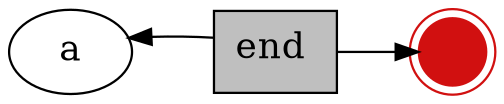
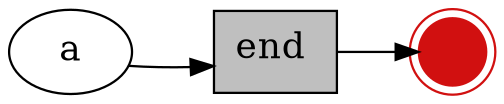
(183, 37) -> (160, 67)
